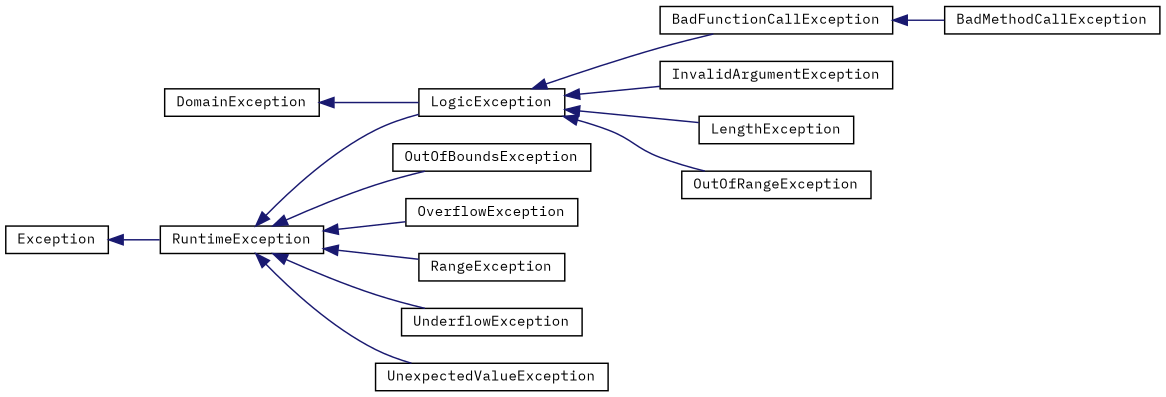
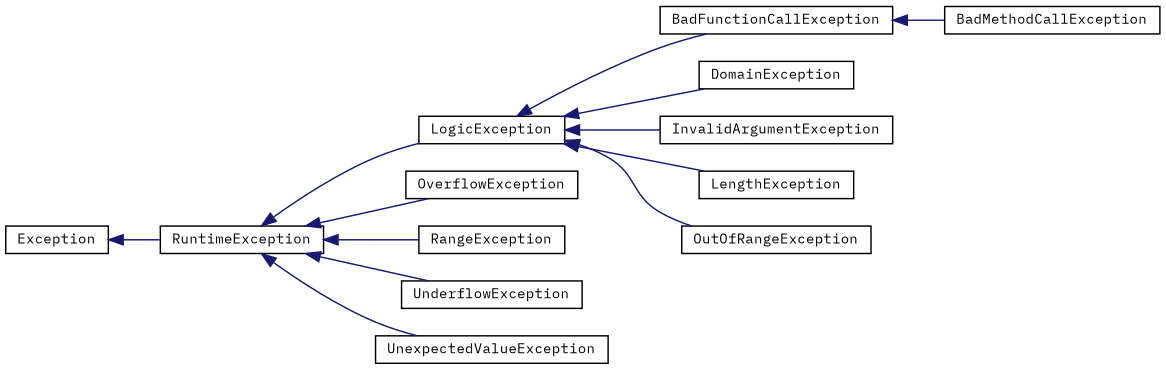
(376, 103) -> (641, 101)
(492, 157) -> none
